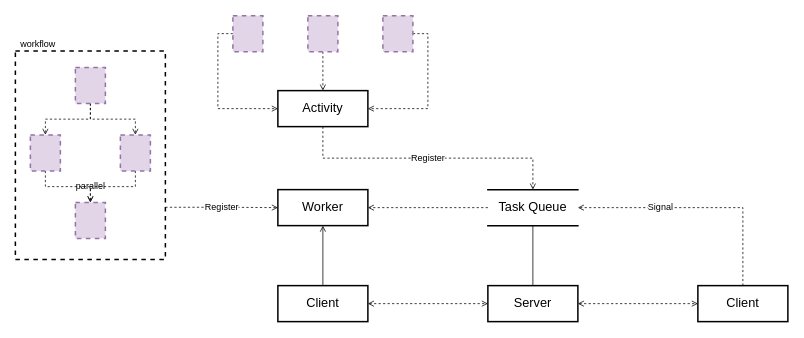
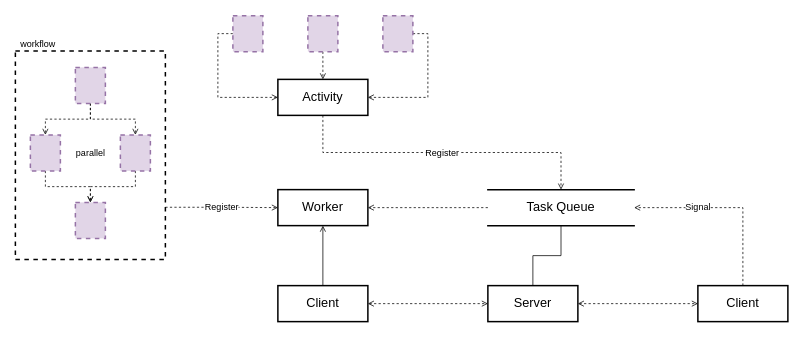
(323, 108) -> (323, 97)
(90, 186) -> (90, 153)
(533, 207) -> (561, 207)
